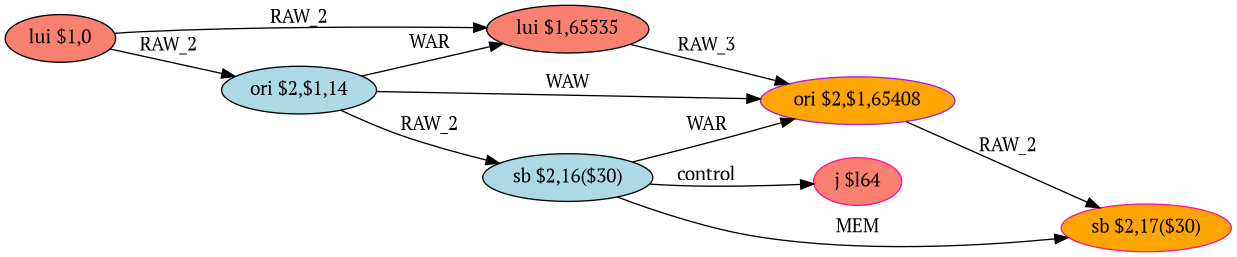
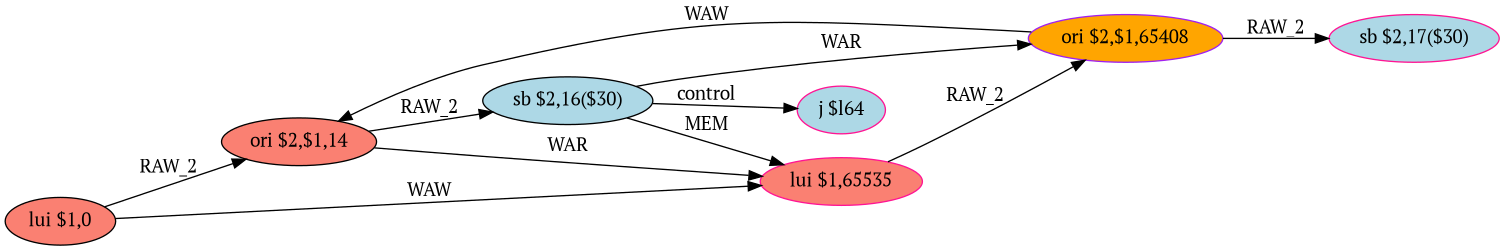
(299, 18) -> (430, 191)
(568, 29) -> (841, 182)
(707, 46) -> (975, 96)
(299, 90) -> (299, 142)
(562, 95) -> (685, 28)
(858, 182) -> (841, 110)
(1146, 228) -> (1414, 38)
(833, 245) -> (699, 139)
